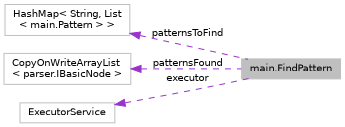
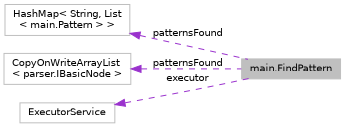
(186, 33) -> (186, 33)
